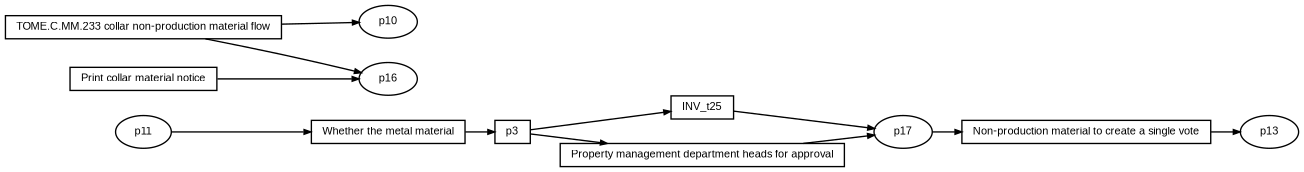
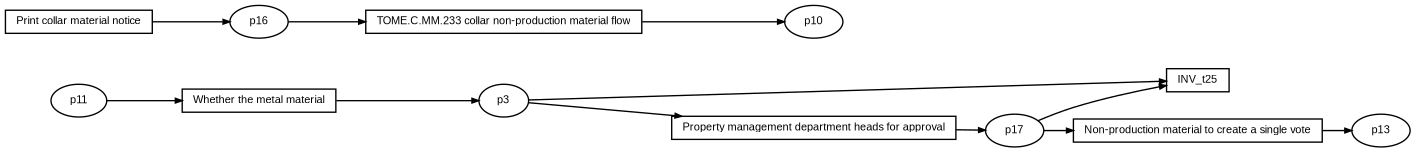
(280, 54) -> (323, 22)
(801, 119) -> (1098, 101)
(513, 132) -> (504, 101)
